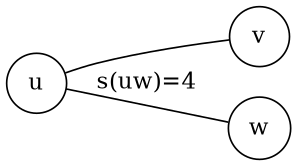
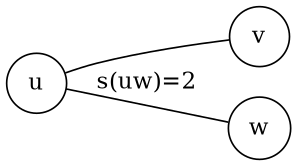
(147, 82) -> (147, 82)
